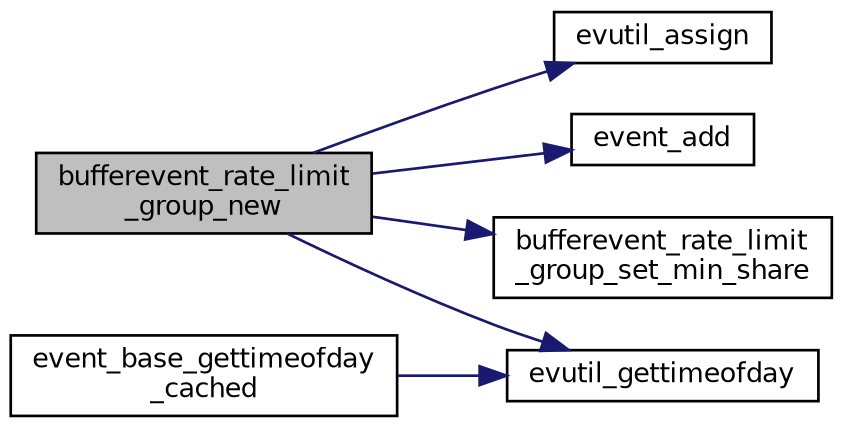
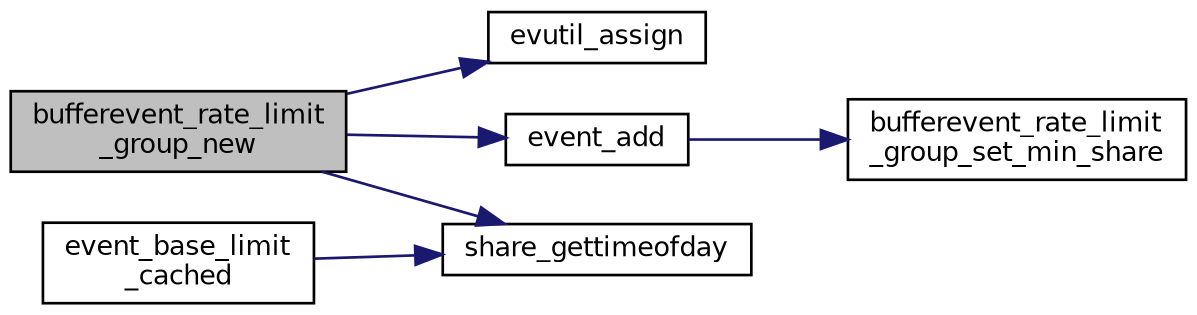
(419, 223) -> (755, 140)
(204, 376) -> (178, 263)
(663, 376) -> (597, 250)
